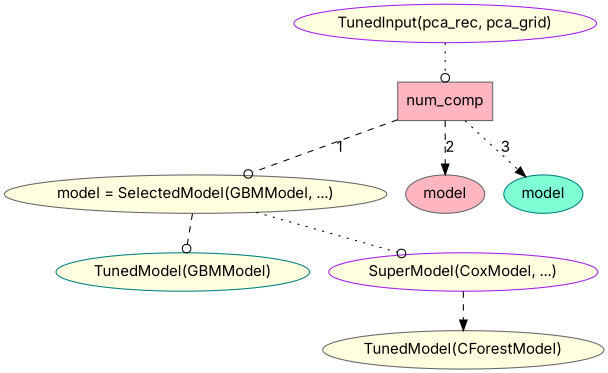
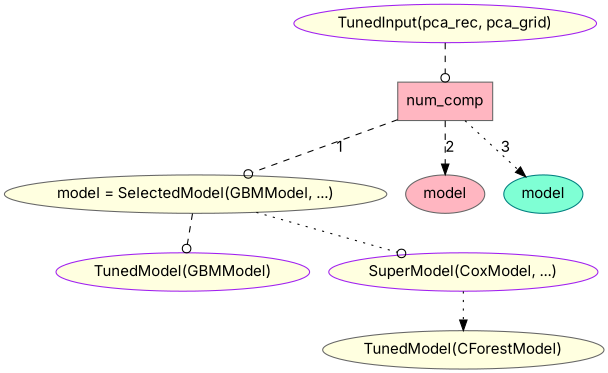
(445, 58) -> (445, 58)
(183, 272) -> (183, 272)
(463, 306) -> (463, 306)
